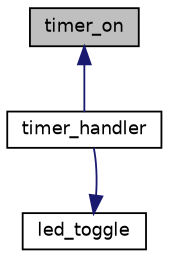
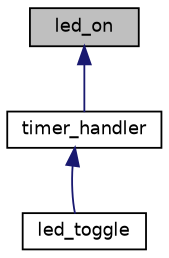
(84, 27) -> (84, 27)
(96, 172) -> (72, 190)
